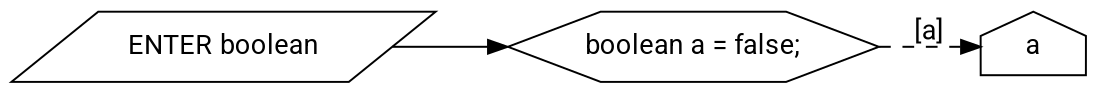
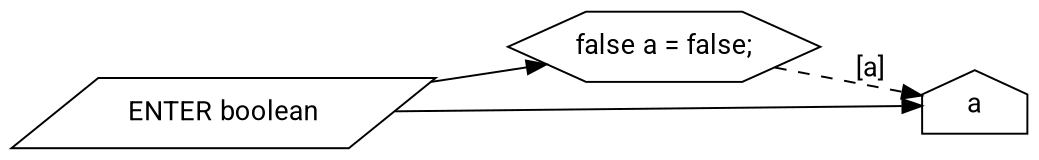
(693, 47) -> (664, 47)
none -> (648, 109)
